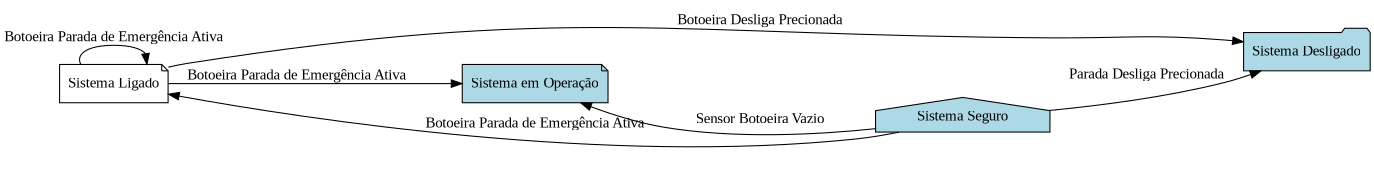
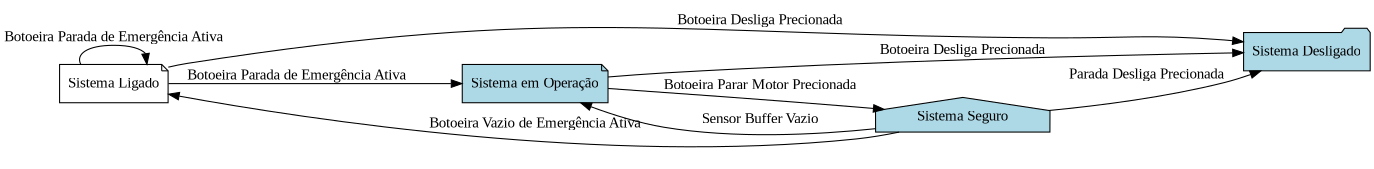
none -> (920, 61)
none -> (741, 98)
(760, 119) -> (760, 119)
(535, 124) -> (535, 124)
